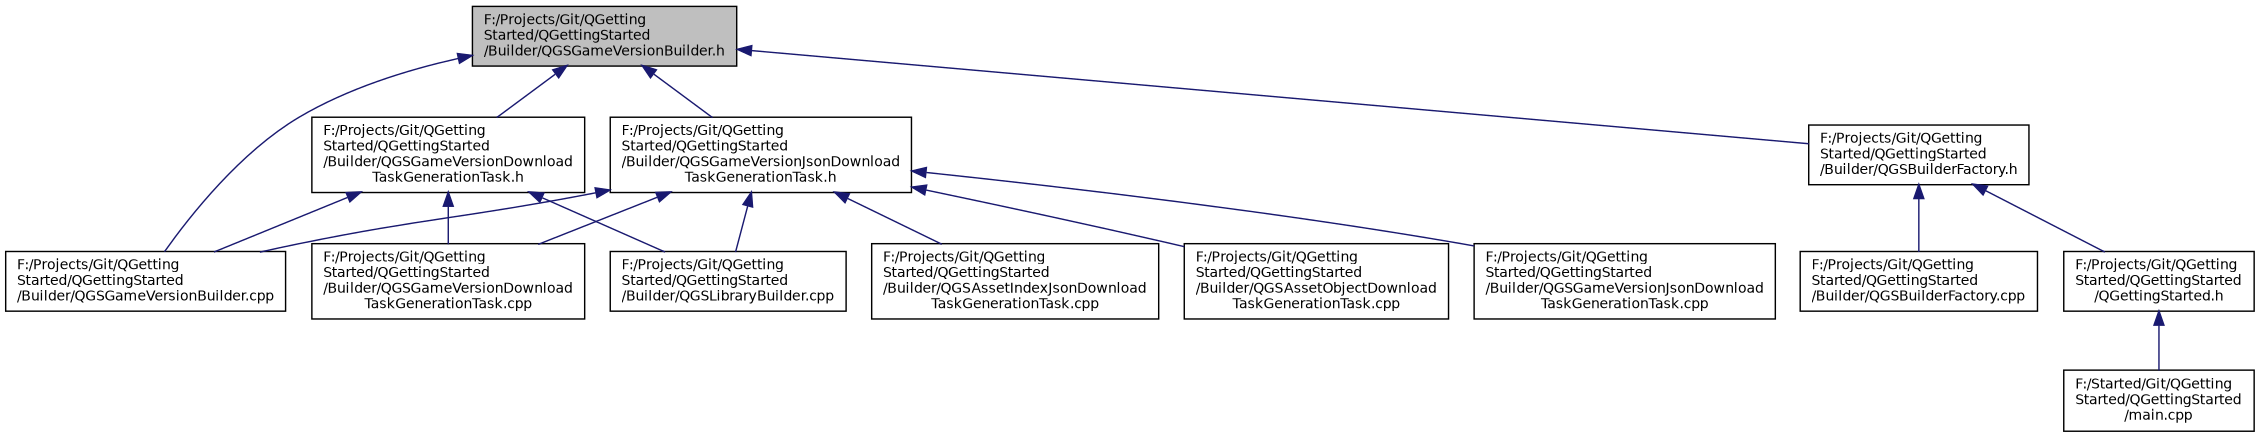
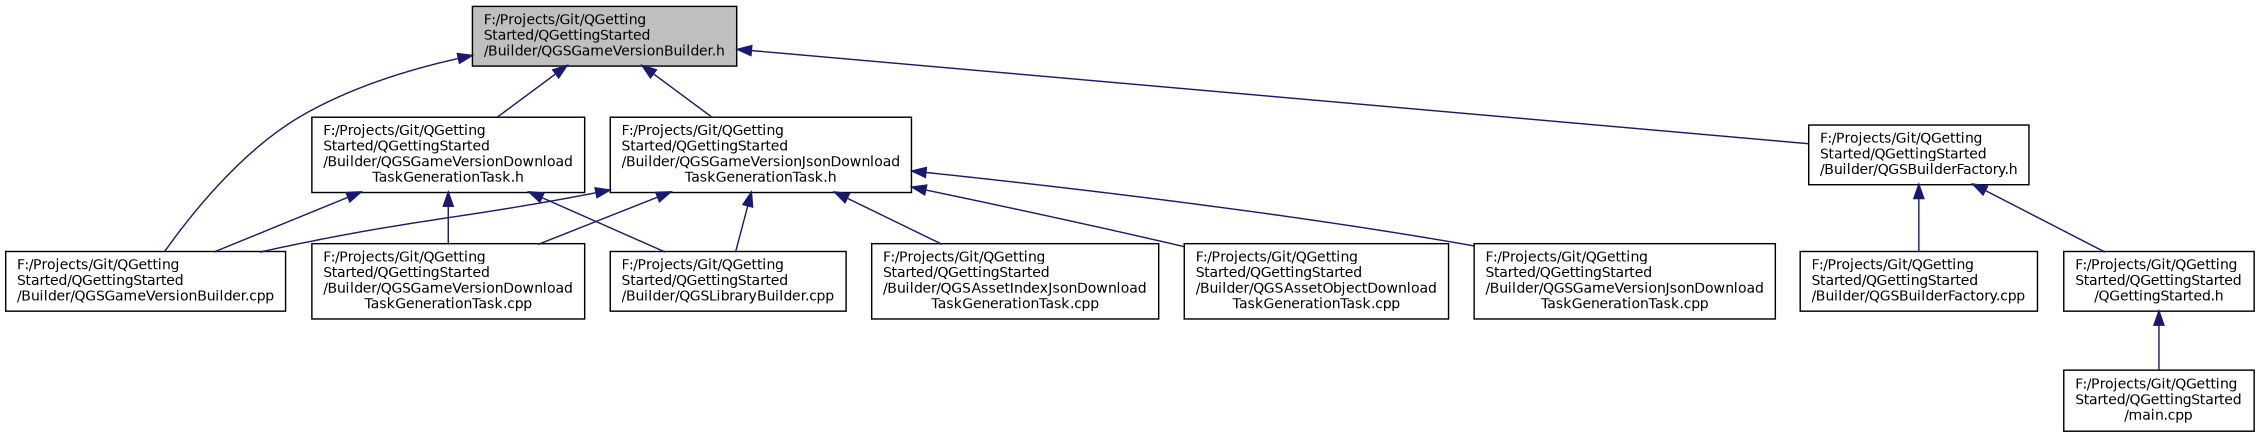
(2159, 401) -> (2159, 401)
